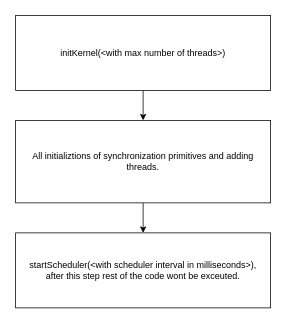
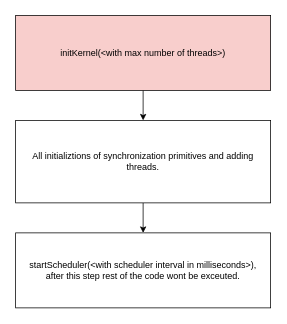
(143, 53) -> (143, 53)
